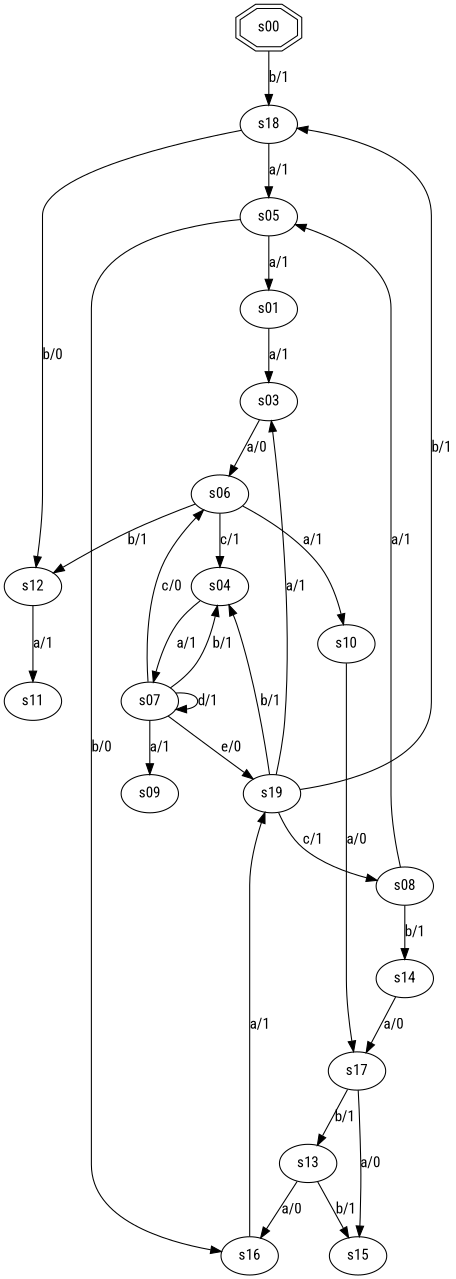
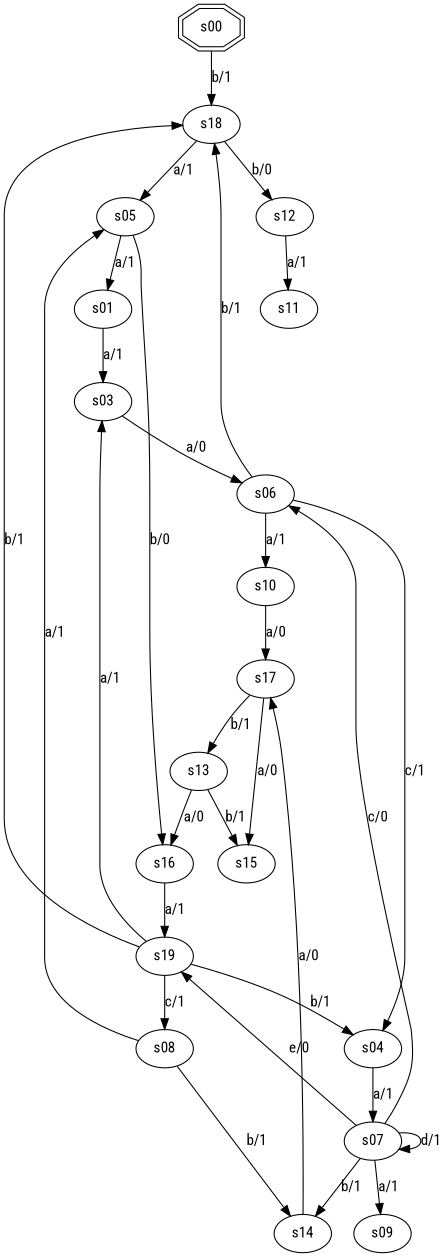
(128, 532) -> (221, 319)
(200, 657) -> (341, 1183)
